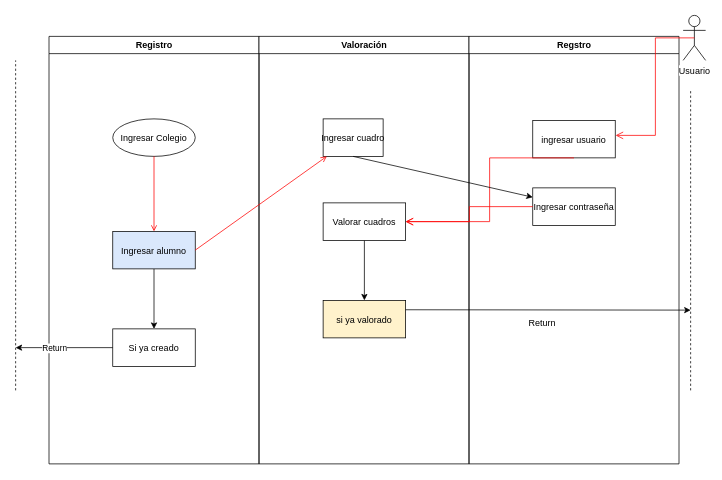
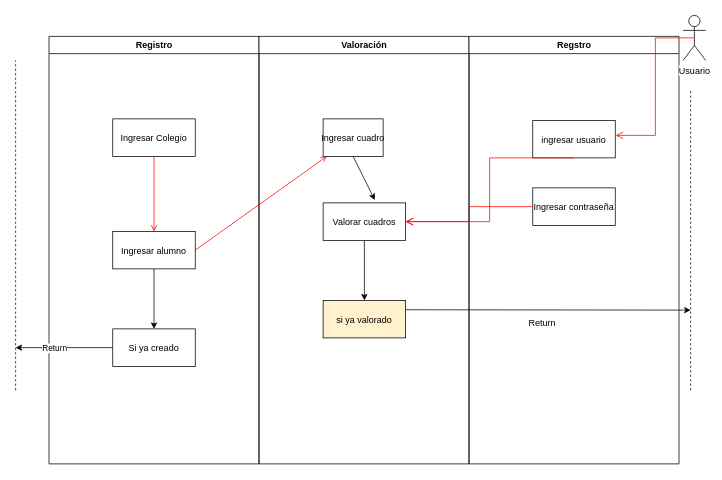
(154, 138) -> (154, 138)
(440, 176) -> (362, 176)
(154, 250) -> (154, 250)
